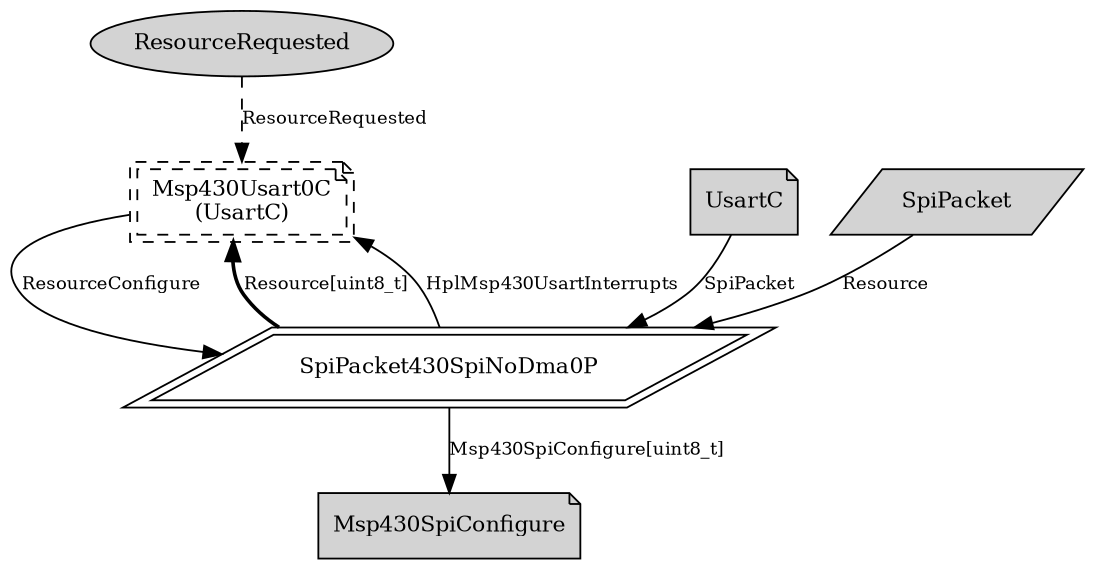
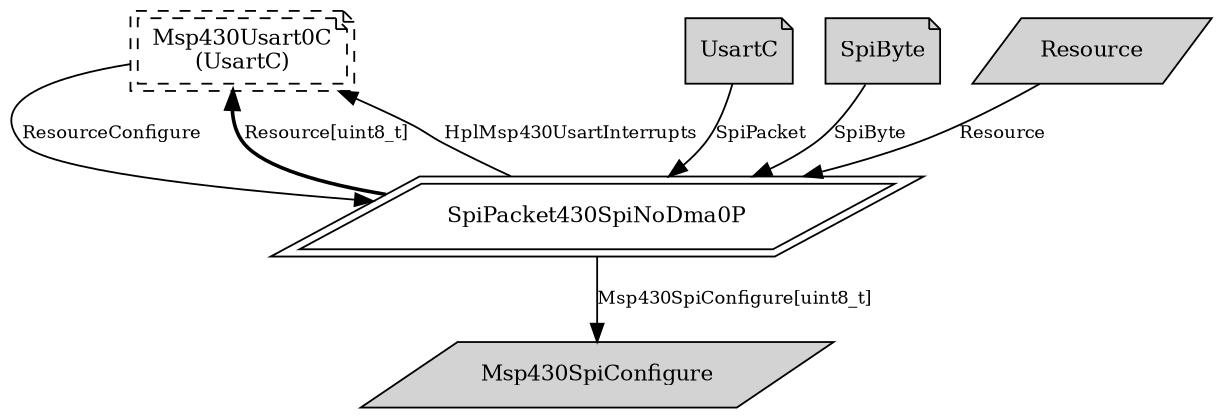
(242, 44) -> none
none -> (883, 51)
(957, 202) -> (1092, 51)
(449, 526) -> (597, 375)
